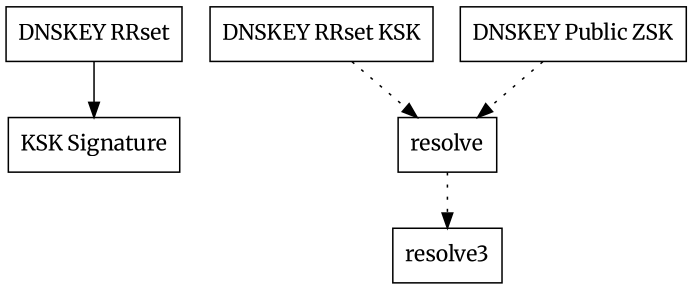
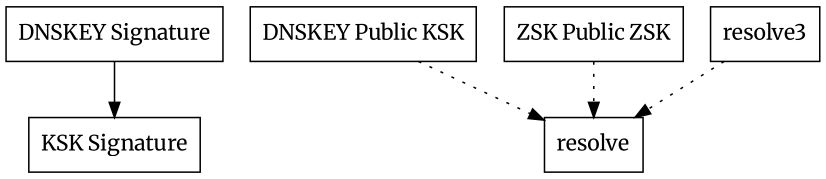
(94, 34) -> (115, 34)
(322, 34) -> (363, 34)
(573, 34) -> (594, 34)
(447, 193) -> (686, 85)
